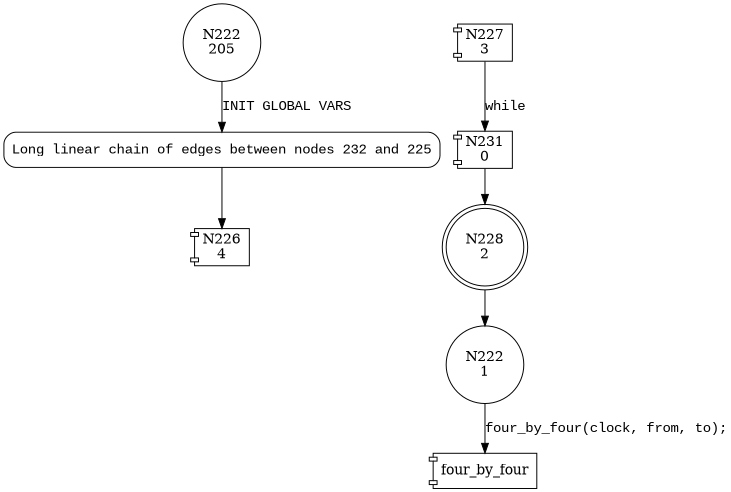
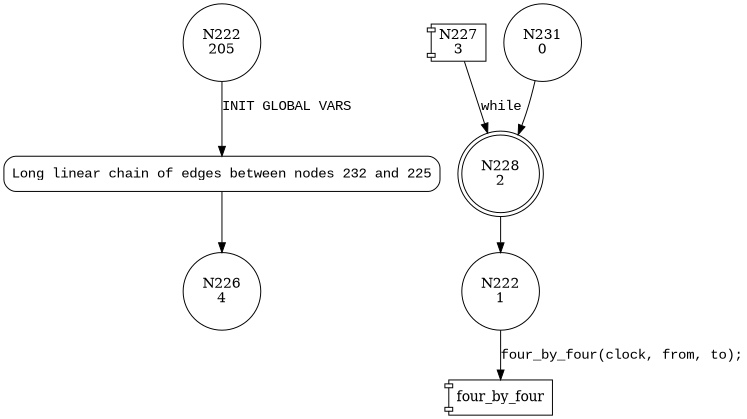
(485, 91) -> (474, 92)
(485, 150) -> (543, 43)
(222, 247) -> (222, 291)
